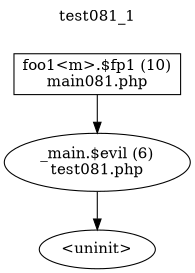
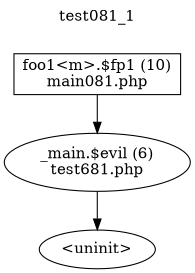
(97, 162) -> (97, 162)
